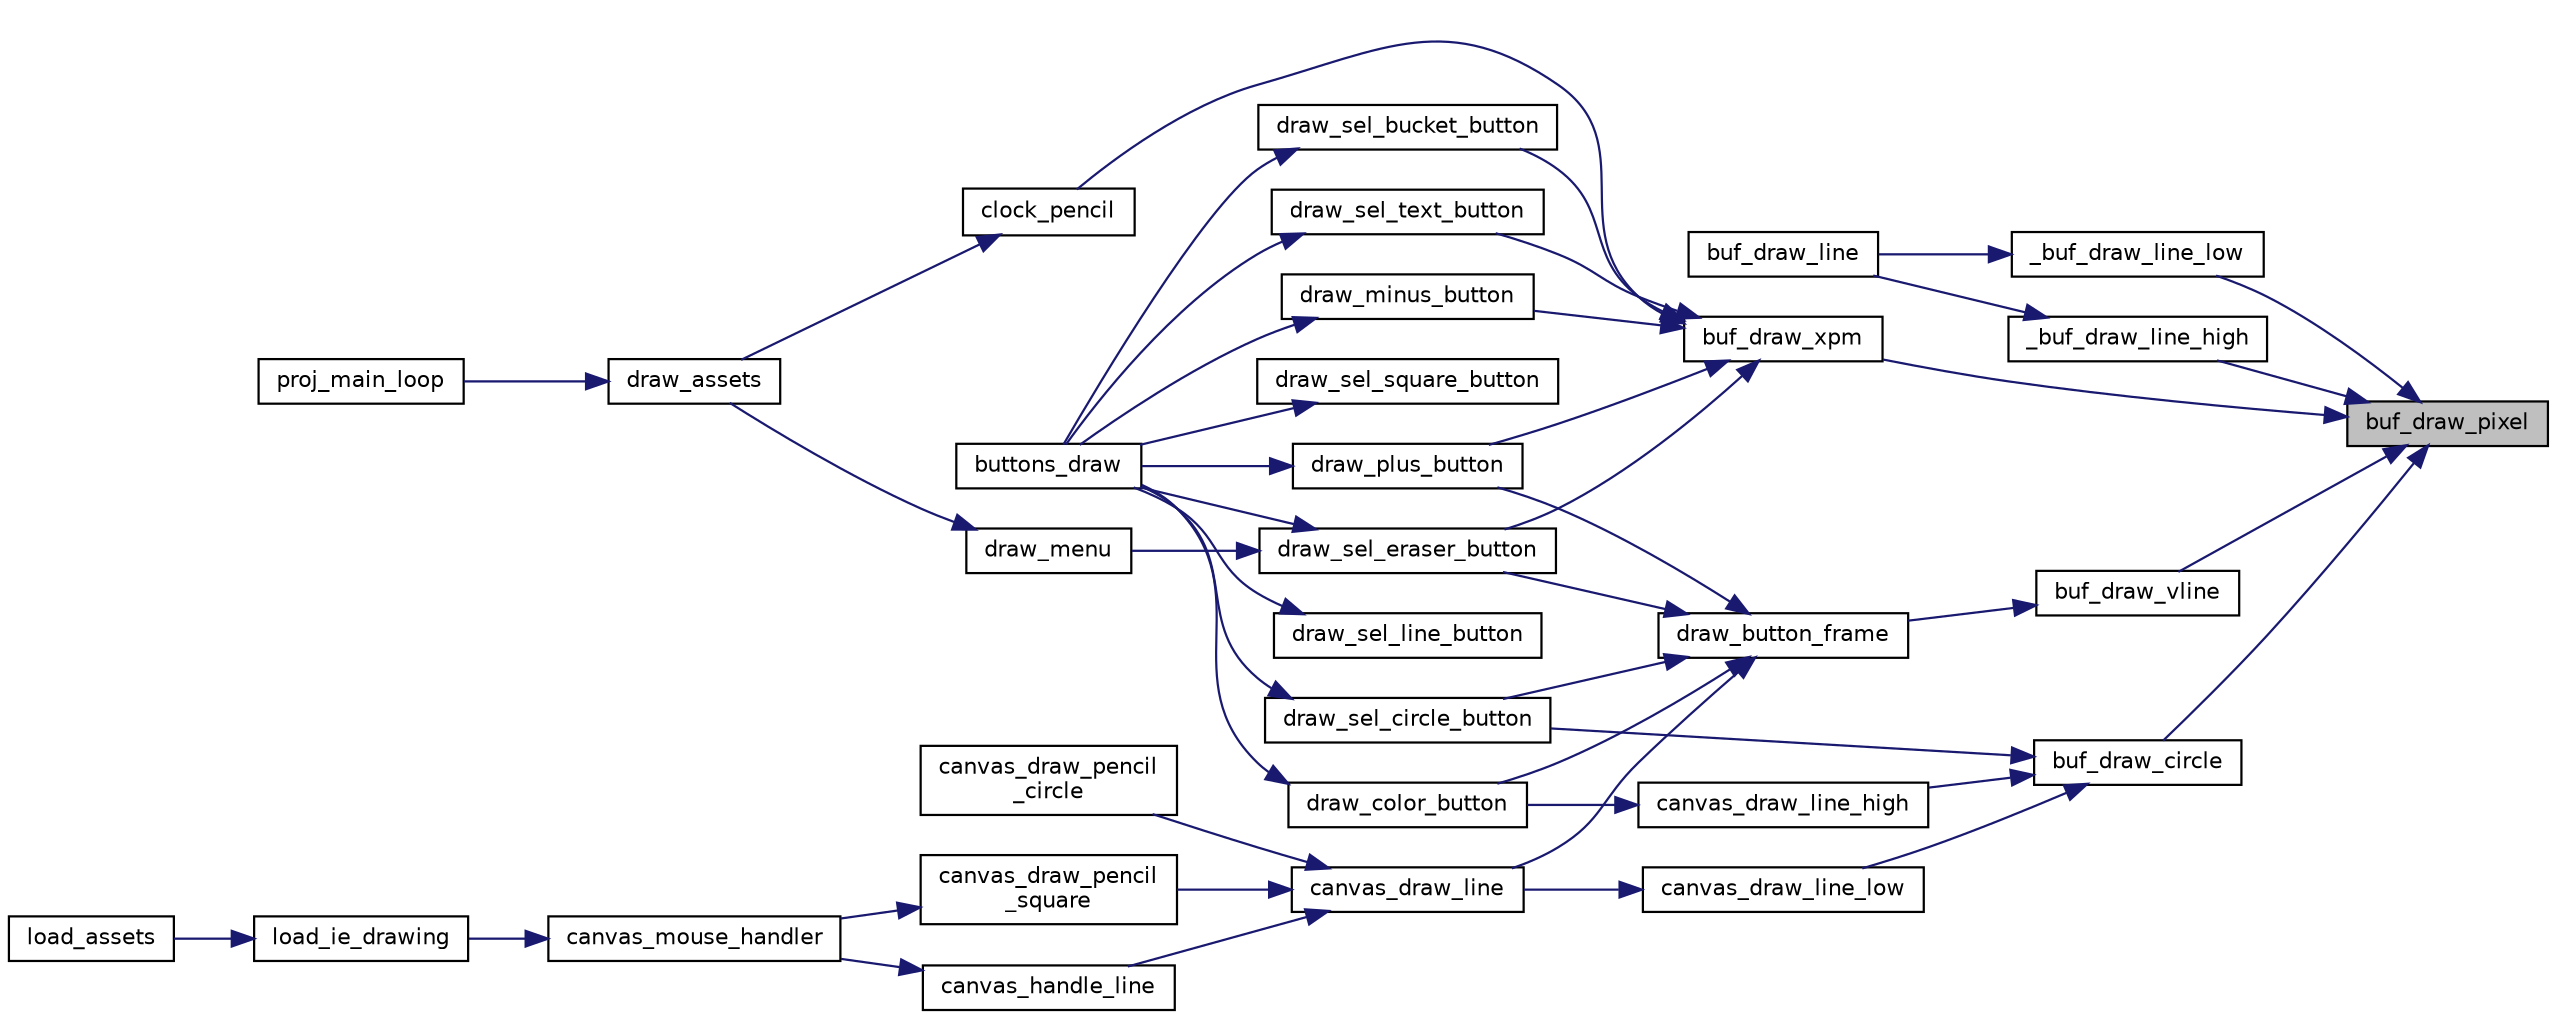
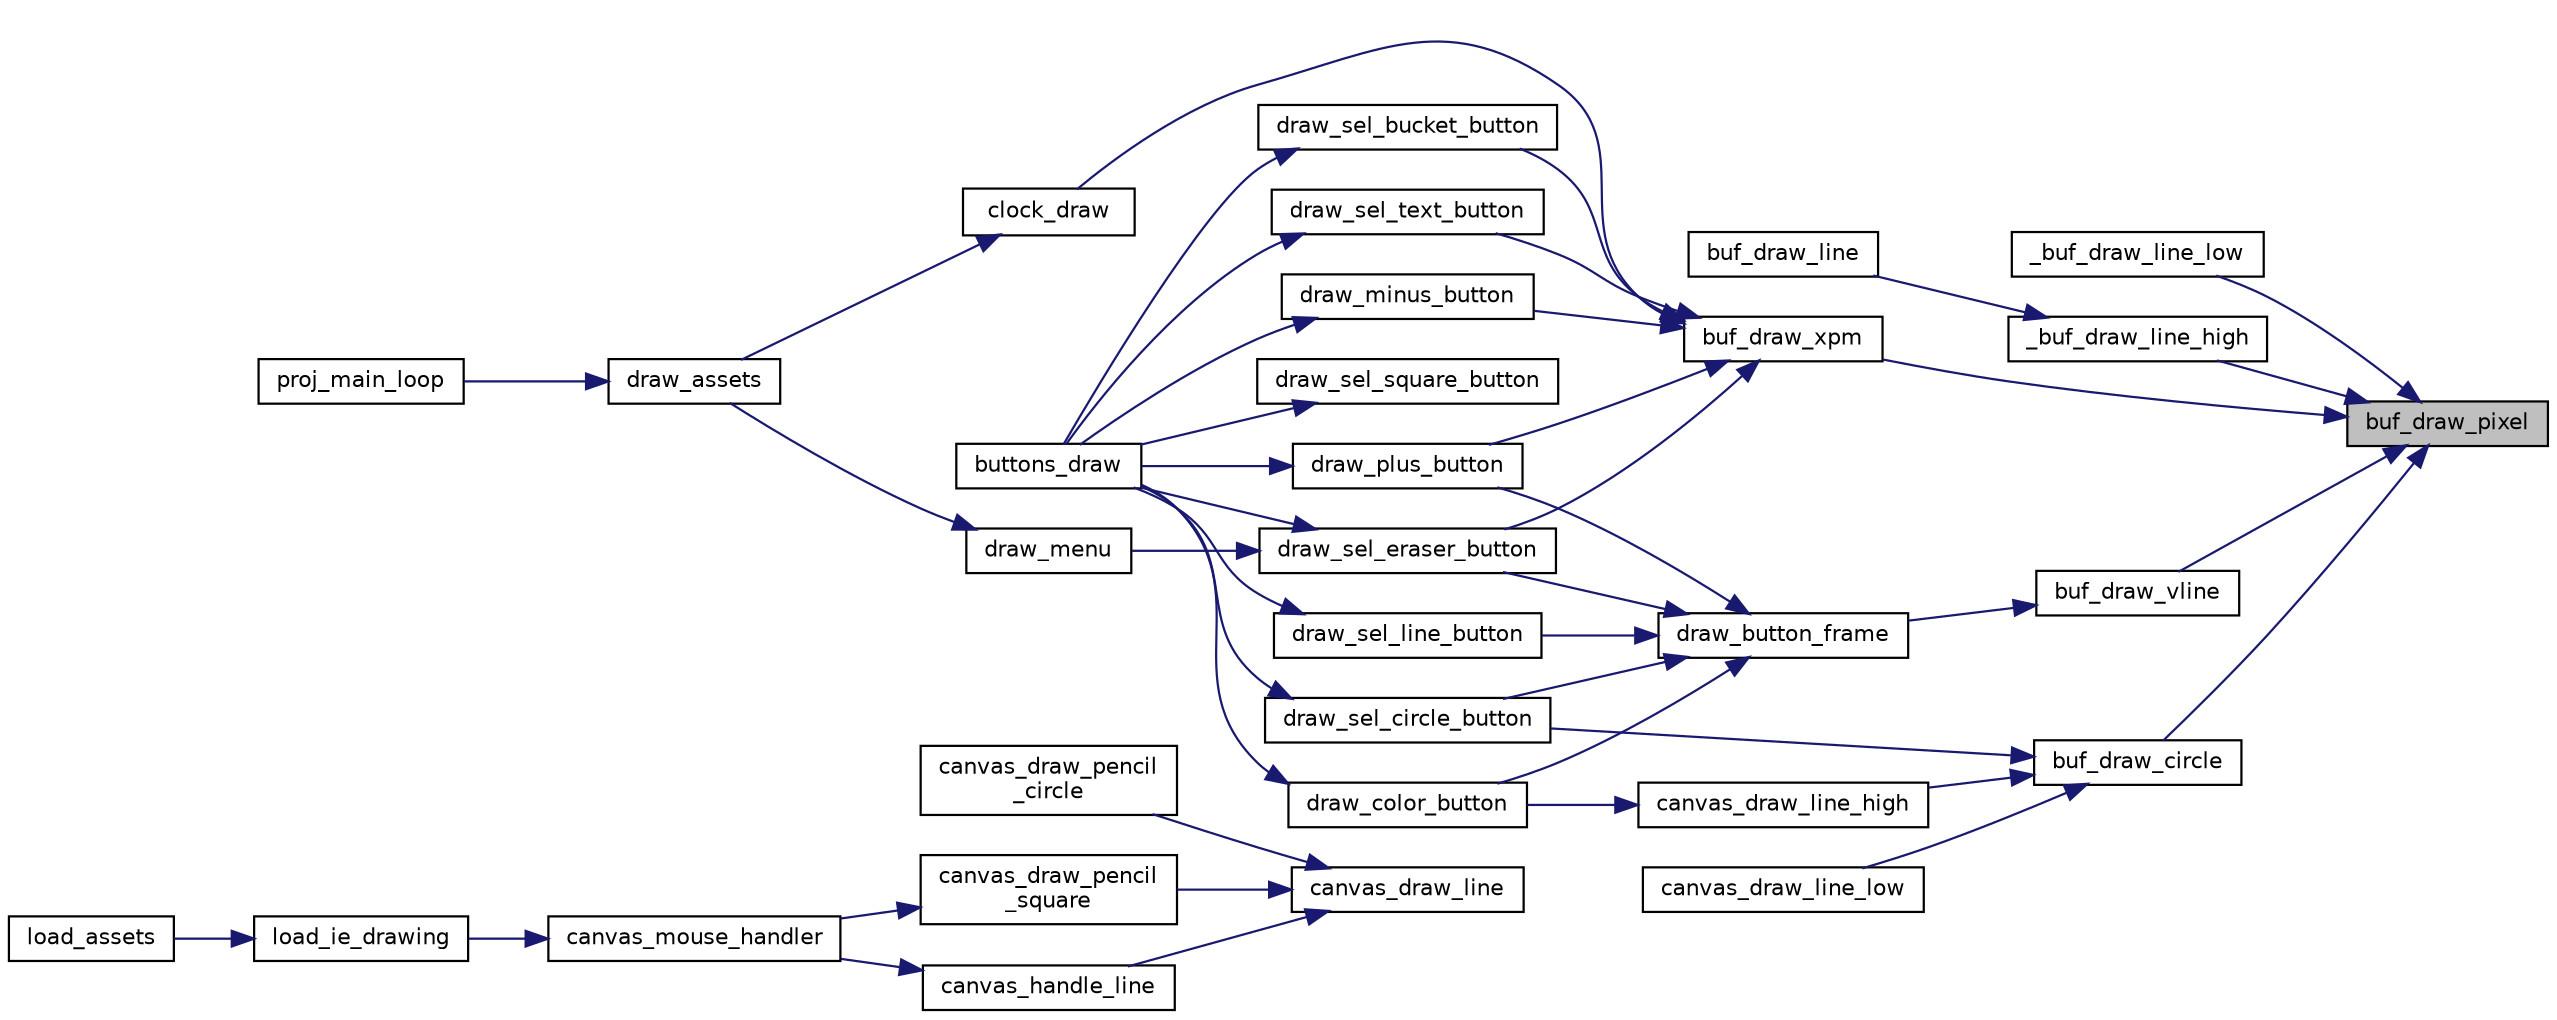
(1049, 212) -> (1049, 212)
(1934, 254) -> none
(1627, 775) -> (1588, 636)
(1571, 890) -> none
